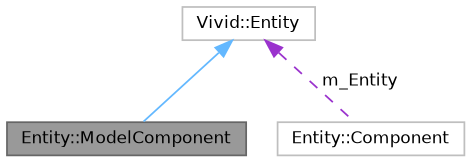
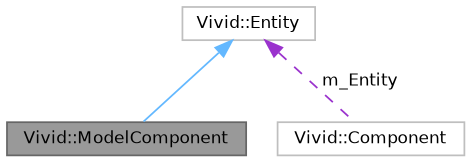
(127, 139) -> (127, 139)
(371, 139) -> (371, 139)
